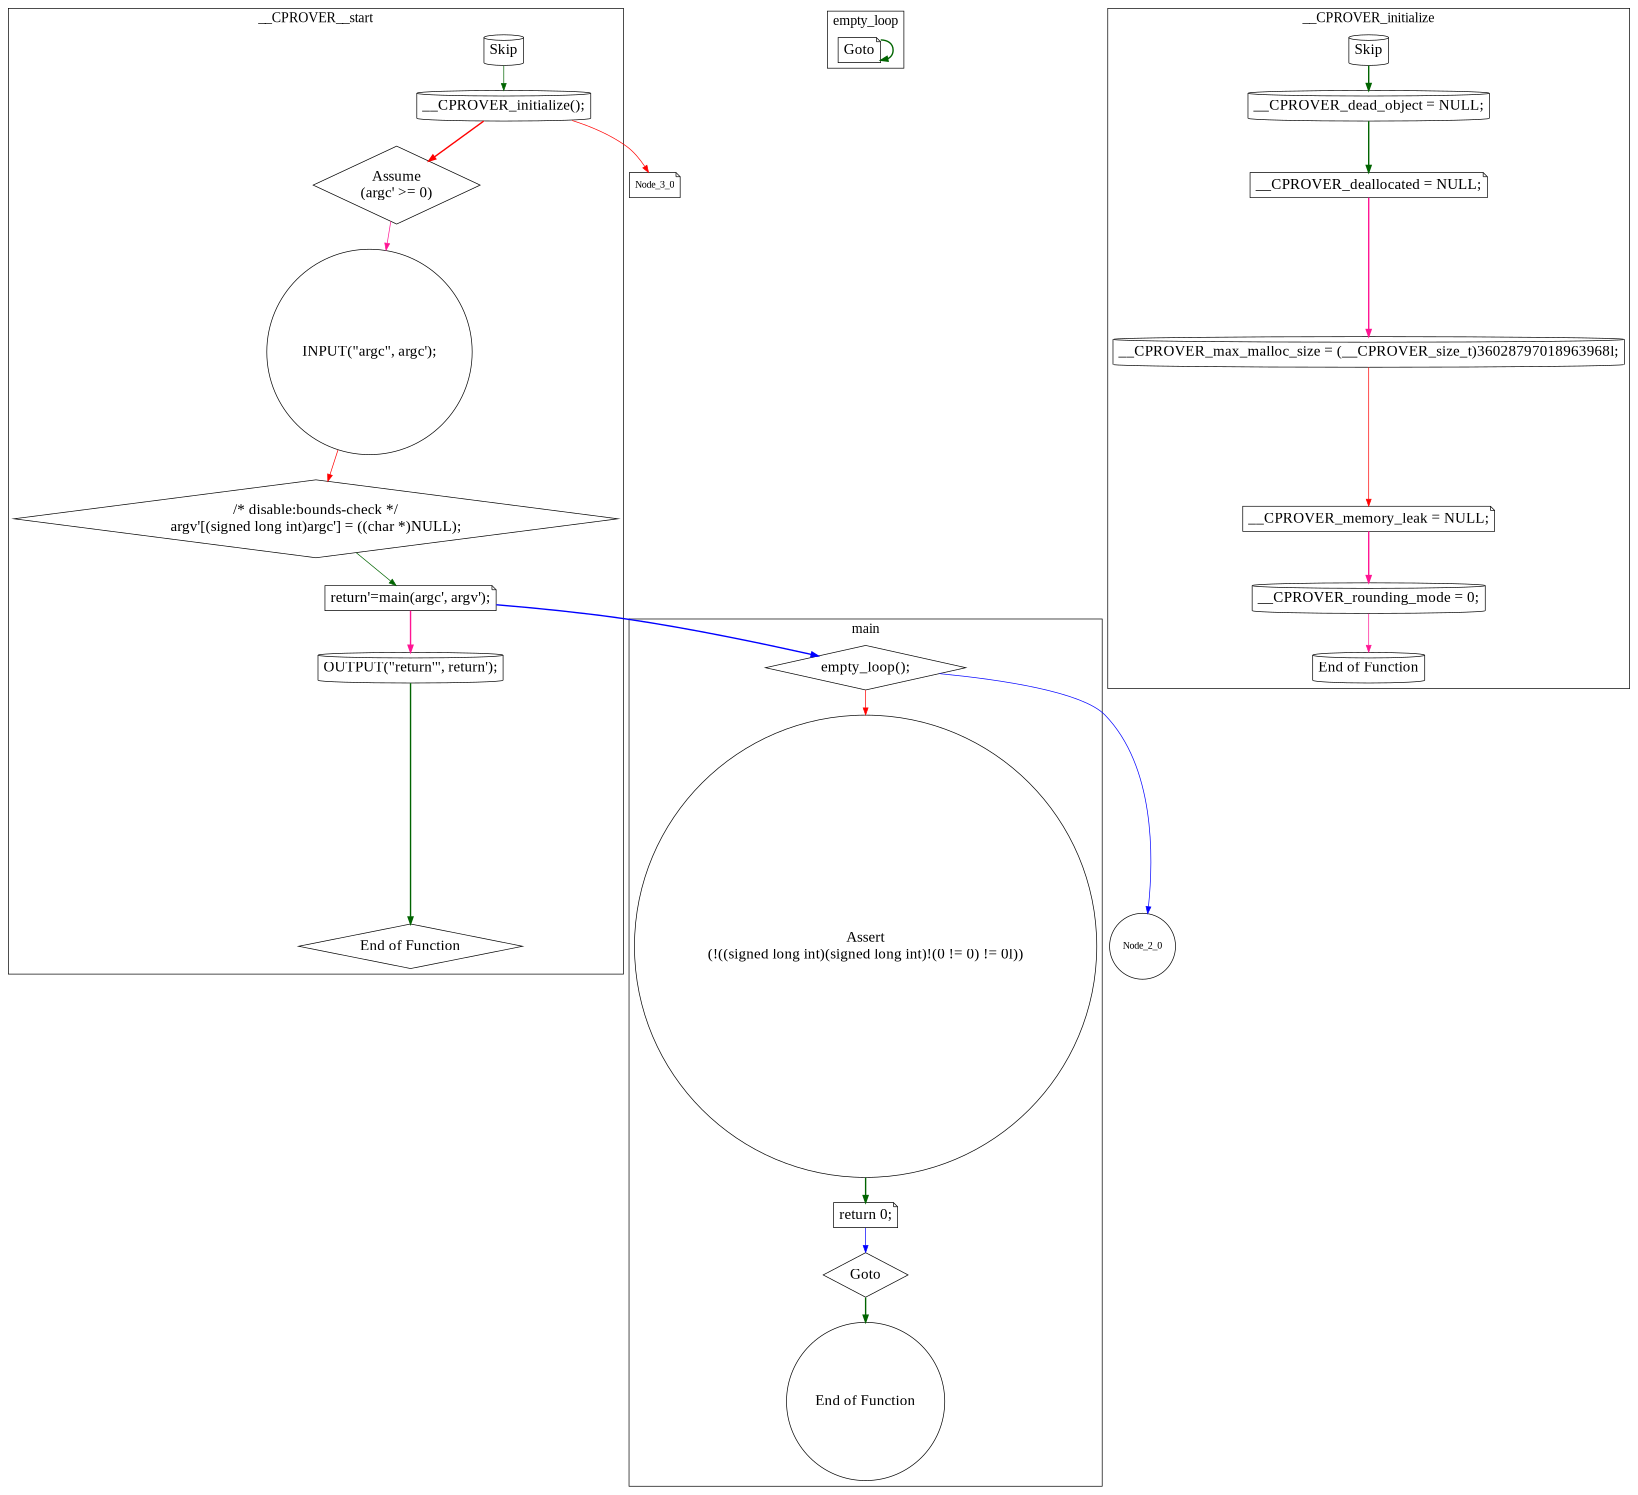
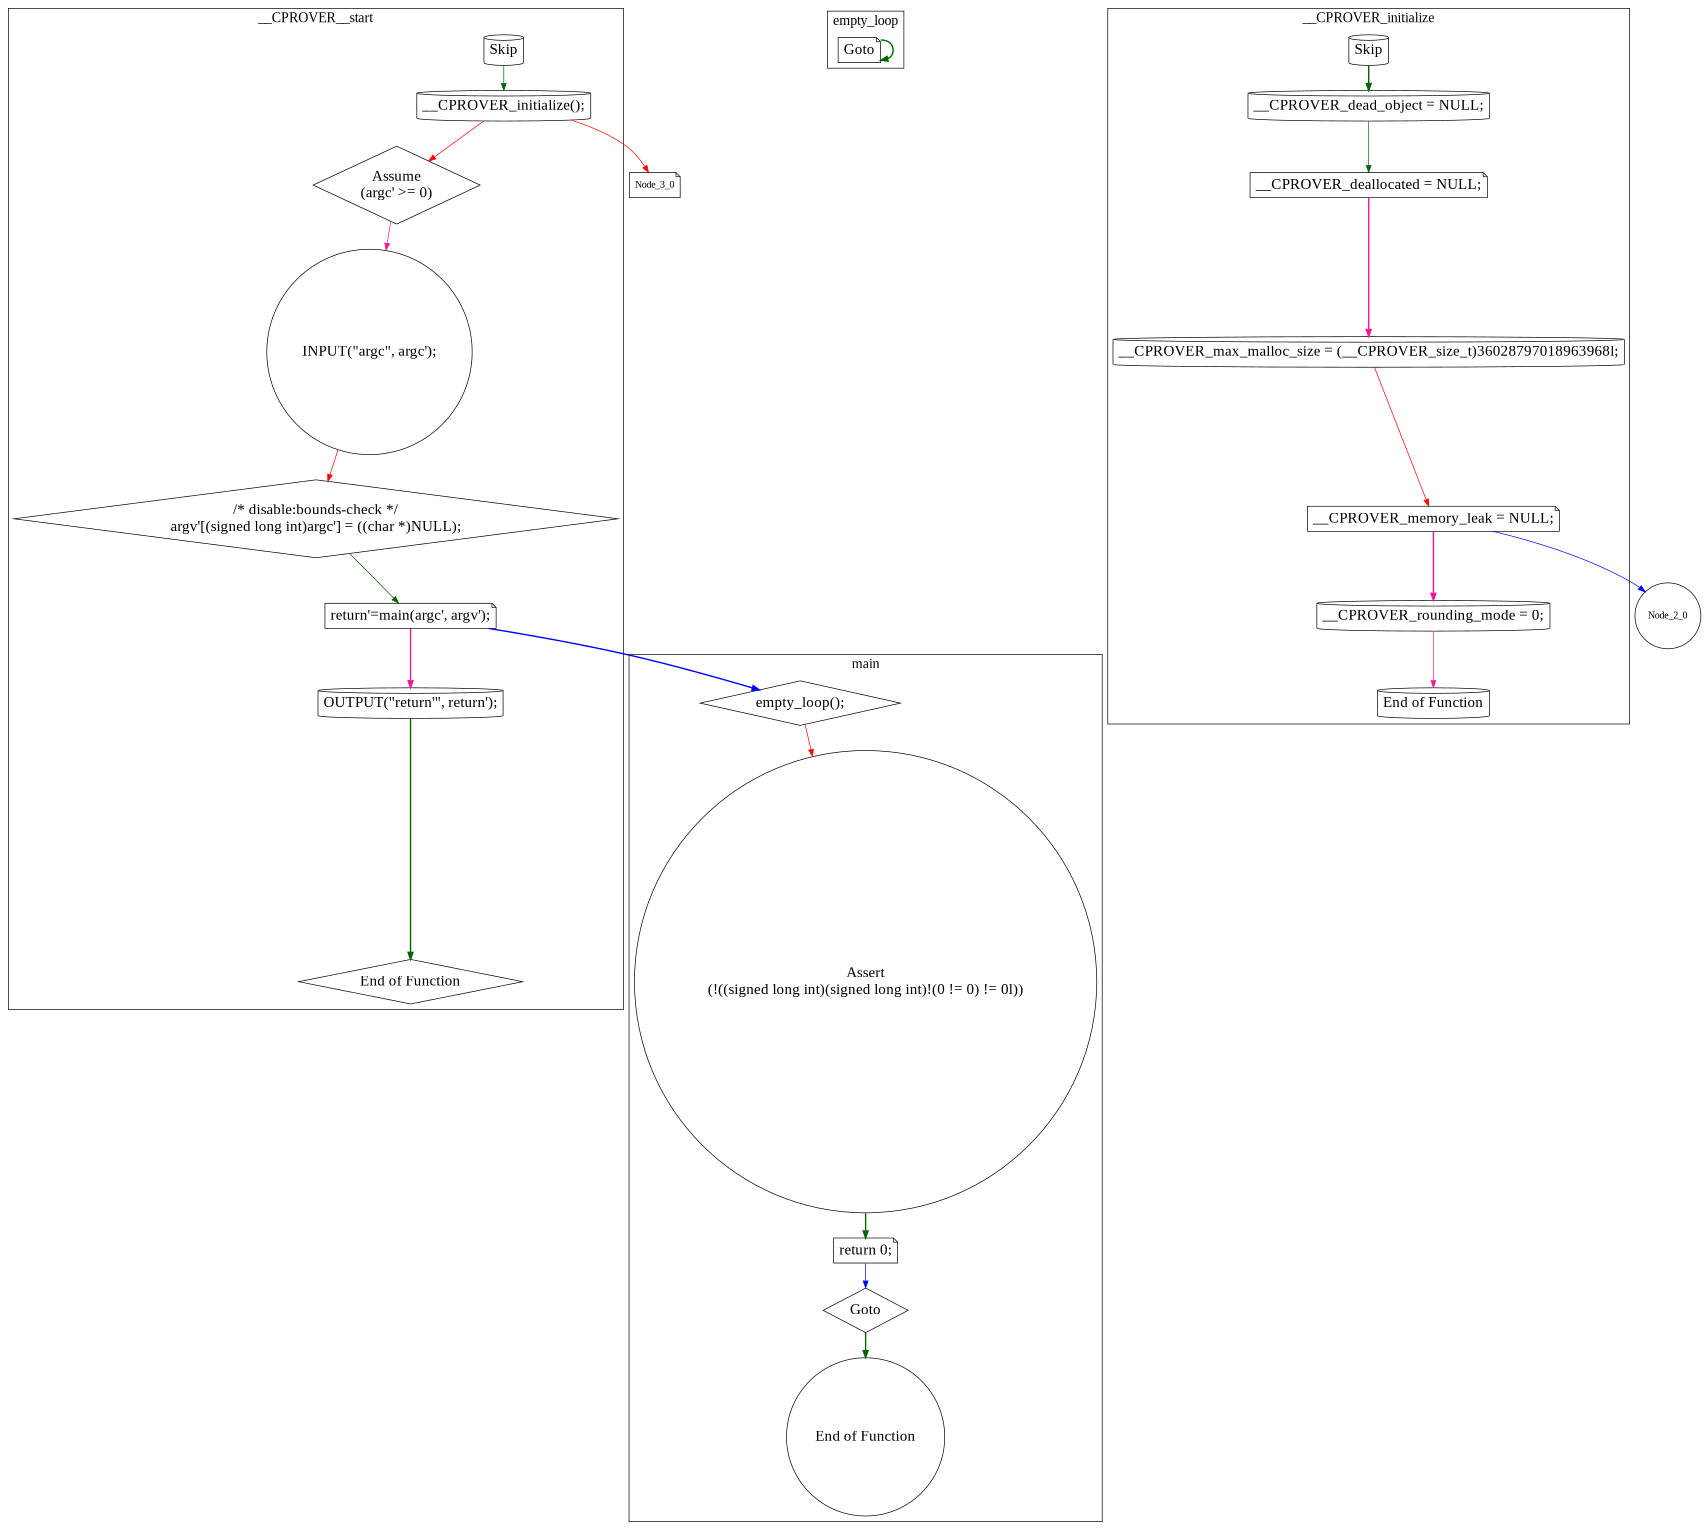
(459, 139) -> (459, 139)
(1369, 143) -> (1369, 143)
(1114, 727) -> (1568, 554)
